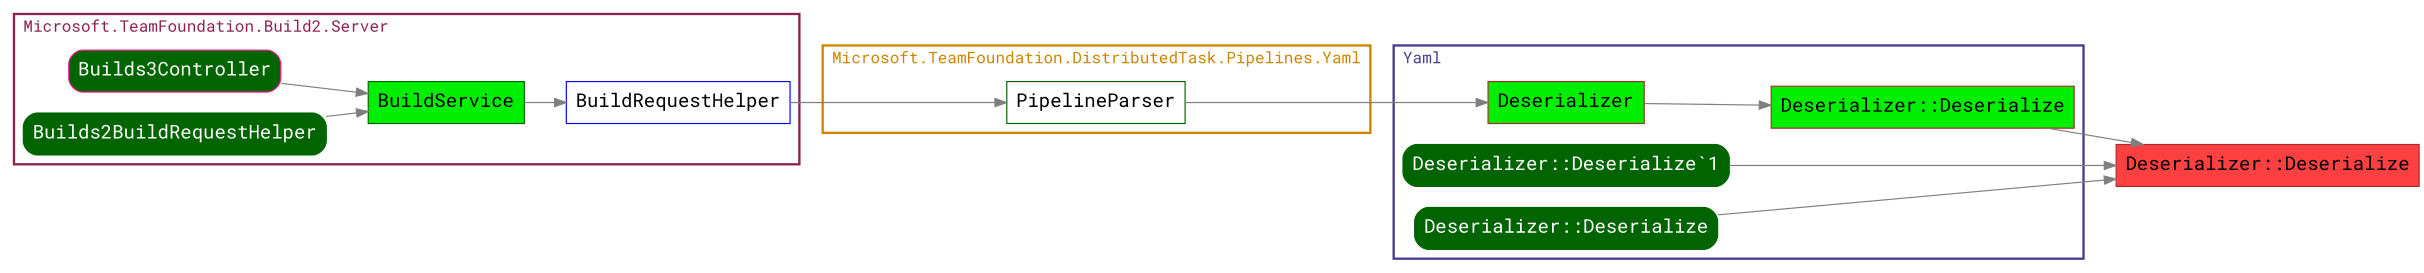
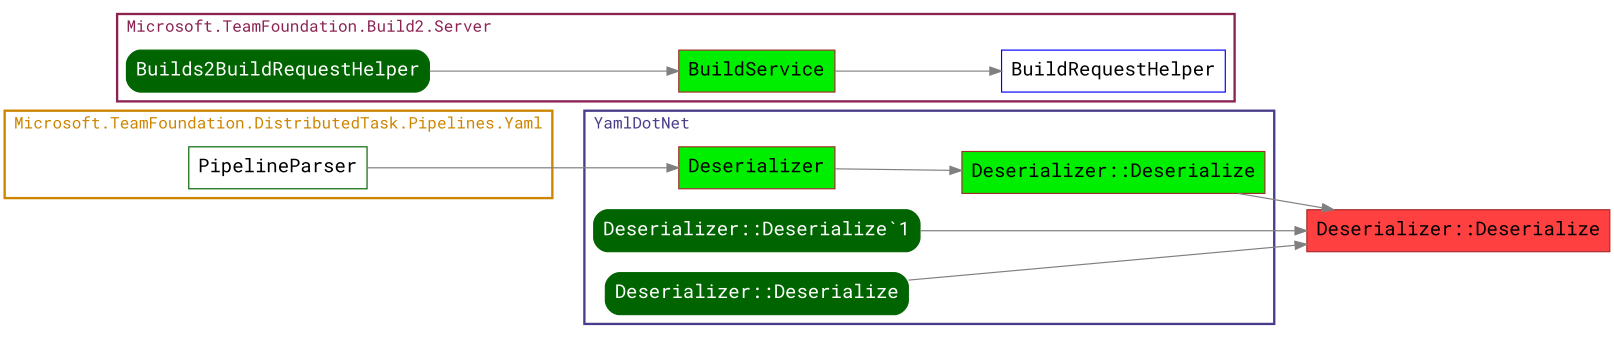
(1423, 59) -> (642, 124)
(175, 71) -> none
(446, 103) -> (757, 71)
(893, 103) -> none
